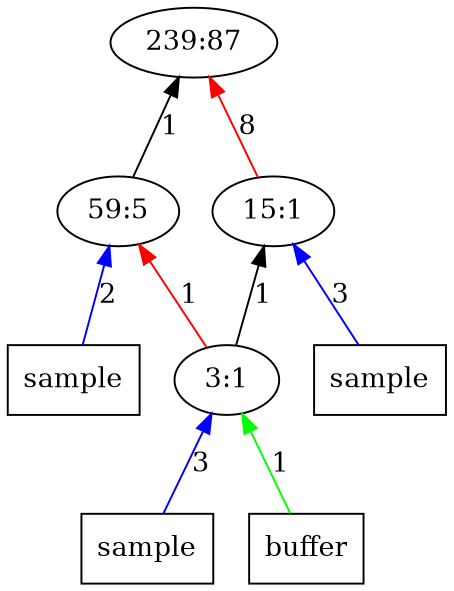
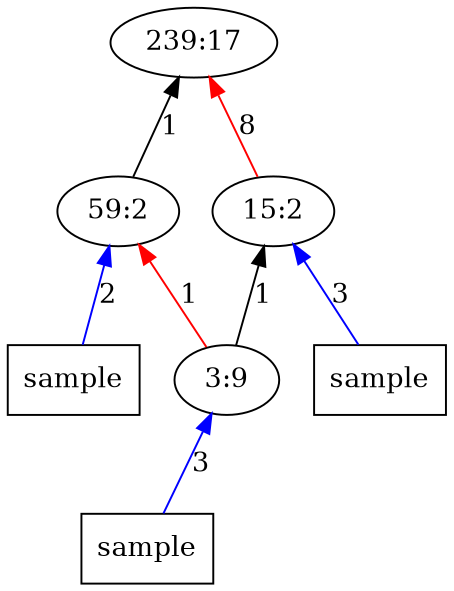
(194, 43) -> (194, 43)
(118, 211) -> (118, 211)
(273, 211) -> (273, 211)
(227, 380) -> (227, 380)
(306, 549) -> none
